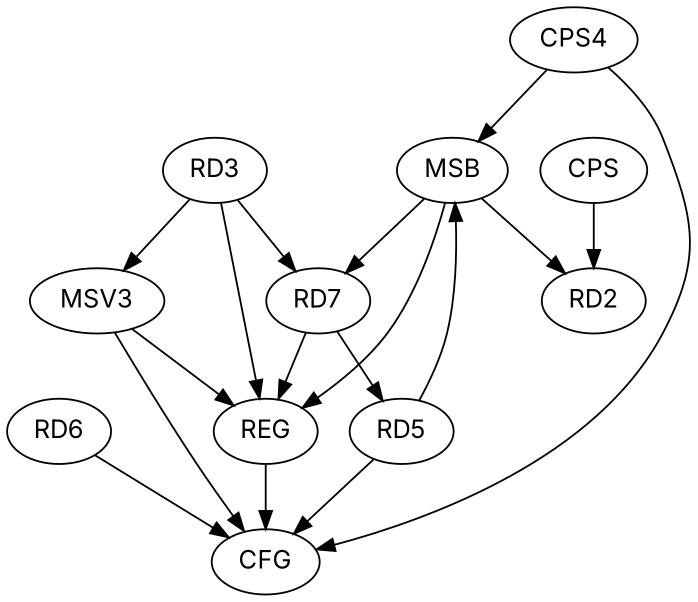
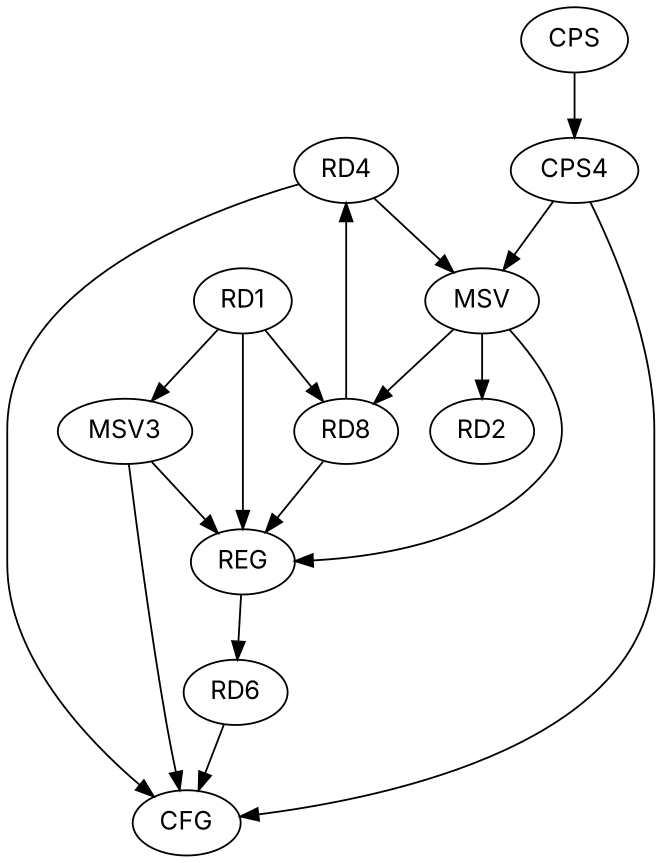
(215, 170) -> (243, 301)
(452, 170) -> (482, 301)
(594, 227) -> (575, 96)
(318, 301) -> (346, 431)
(402, 431) -> (346, 170)
(266, 488) -> (240, 618)
